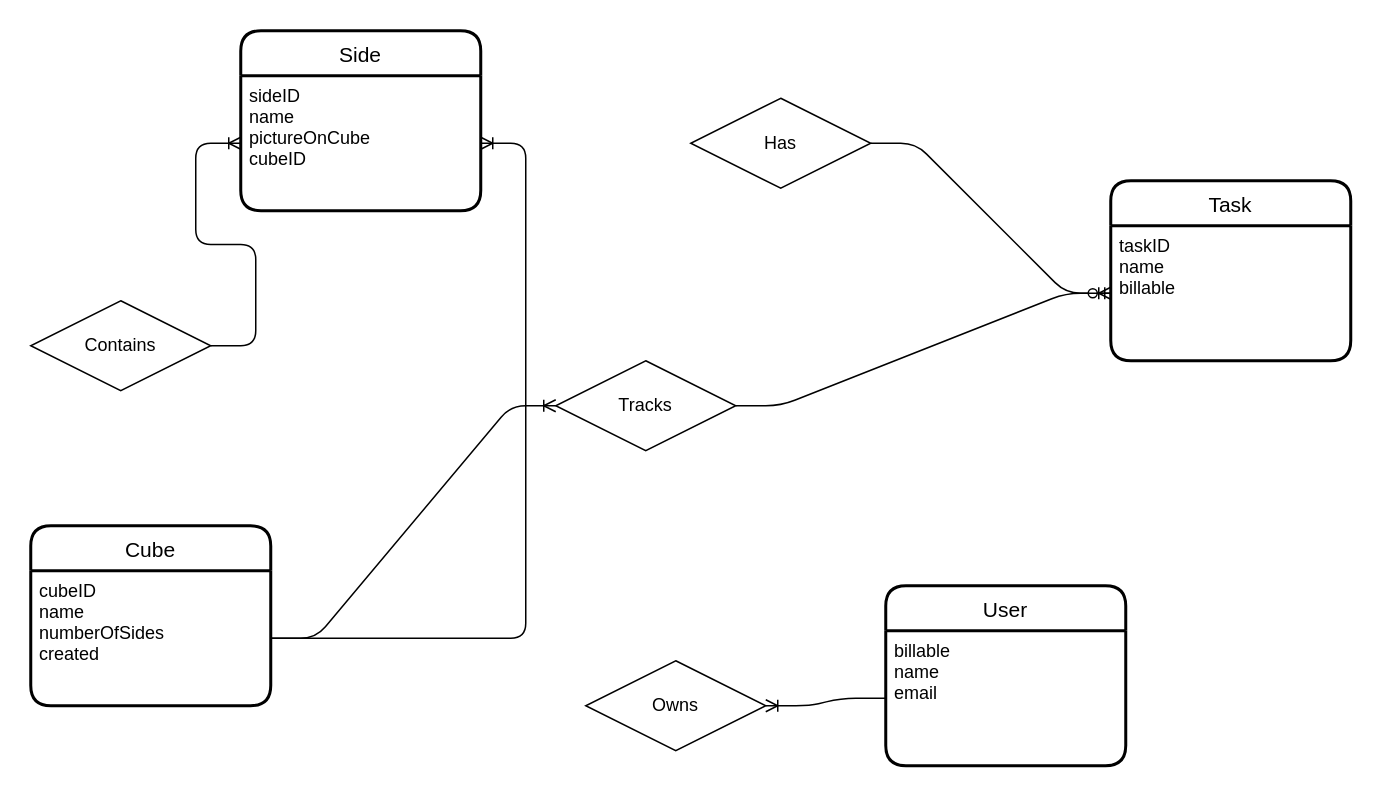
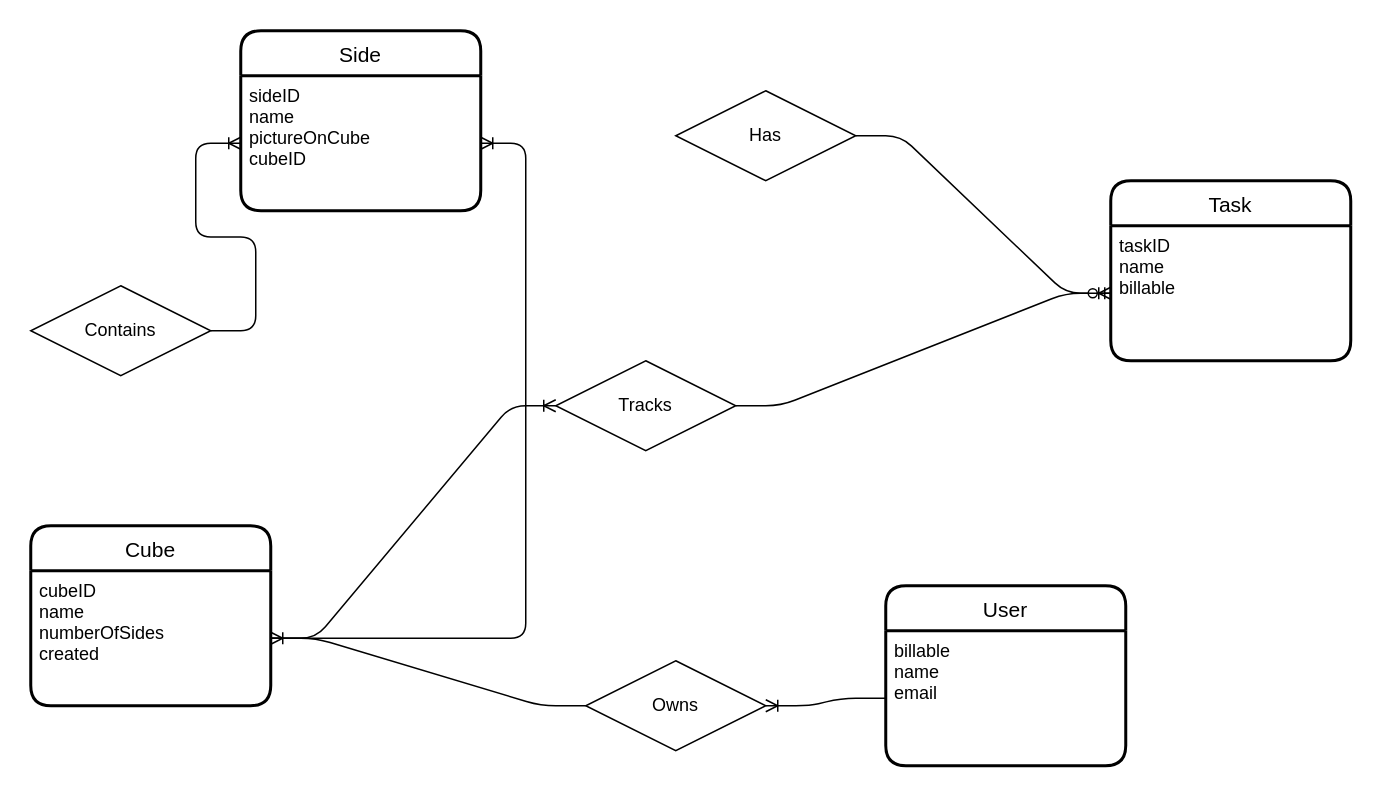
(781, 143) -> (766, 136)
(121, 346) -> (121, 331)
none -> (450, 679)
